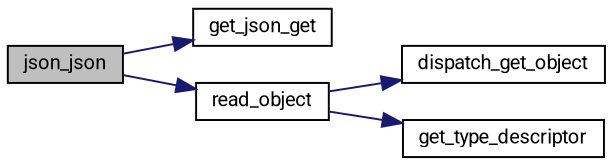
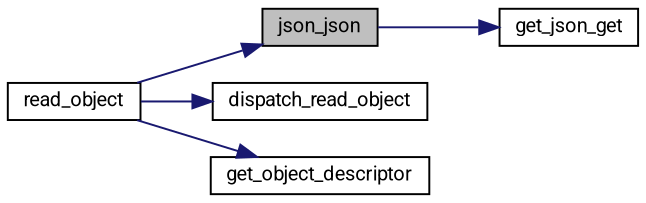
(503, 64) -> (320, 101)
(150, 80) -> (190, 67)
(503, 139) -> (320, 176)
